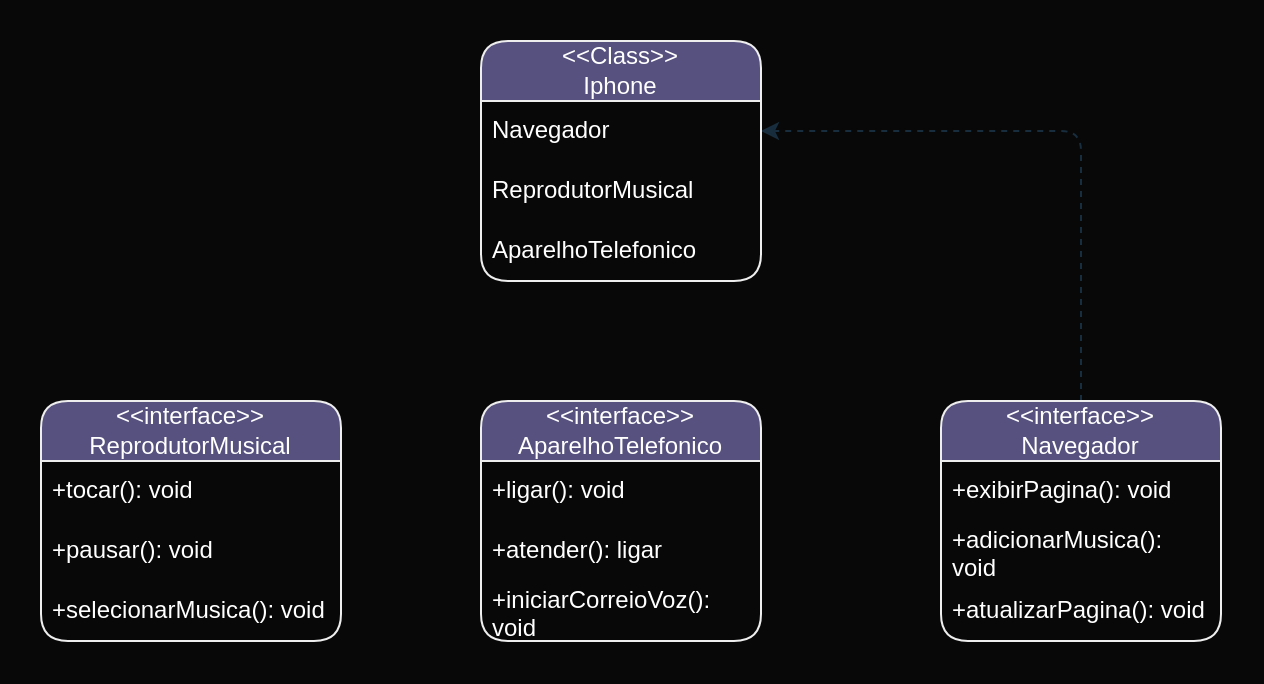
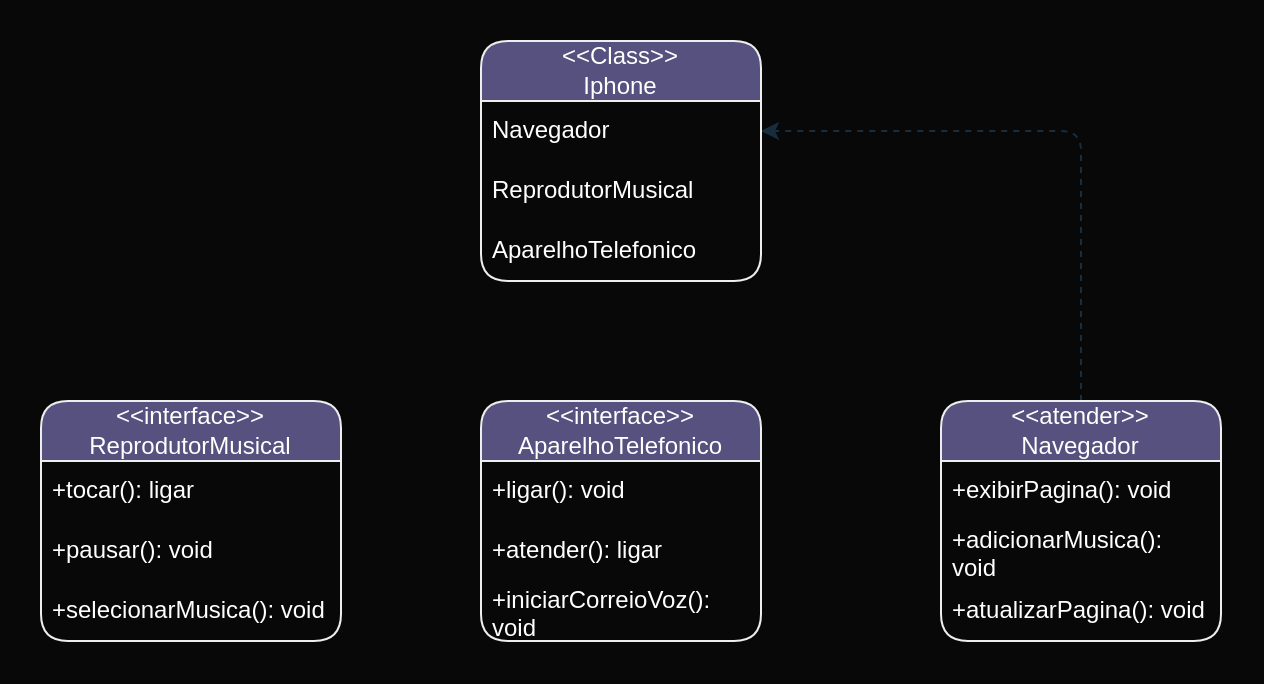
(1081, 431) -> (1081, 431)
(138, 491) -> (141, 491)
